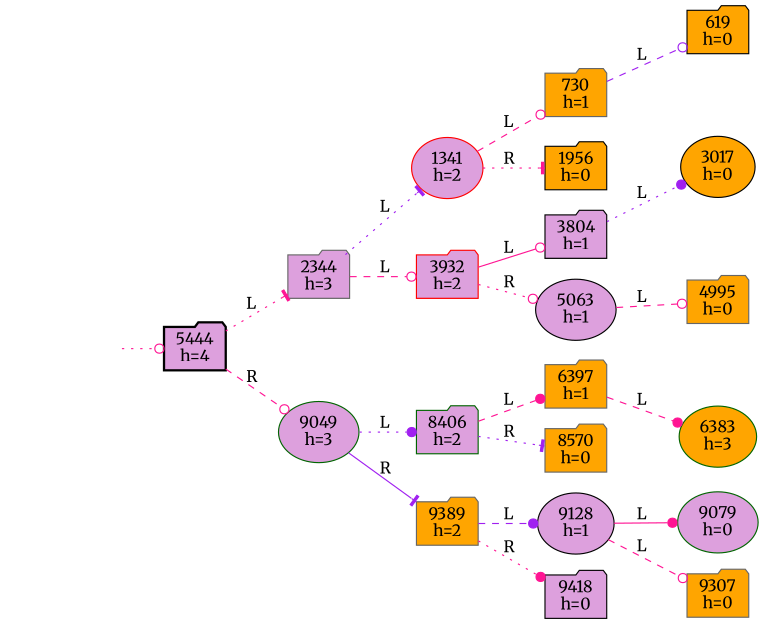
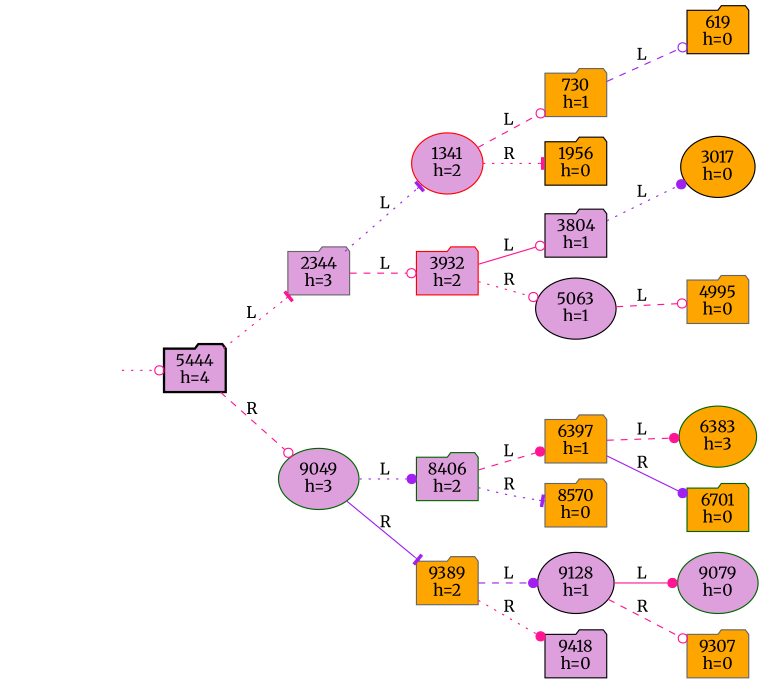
none -> (718, 510)
(643, 547) -> (643, 608)
